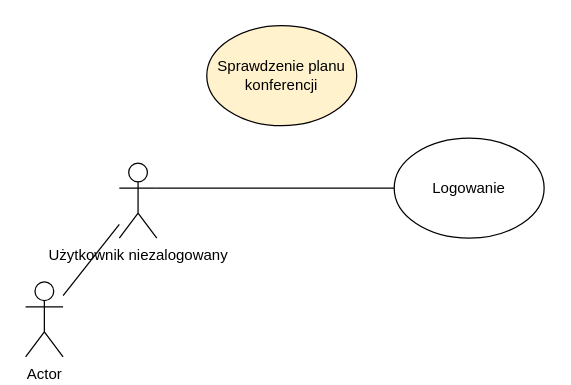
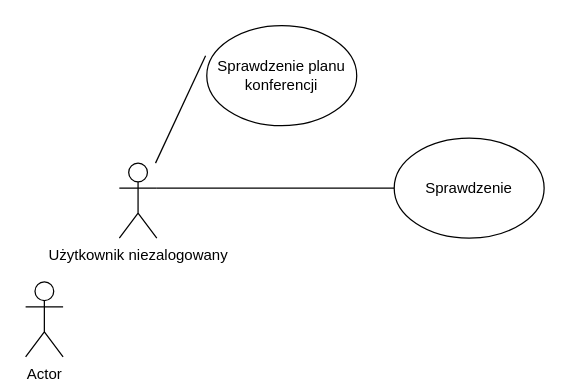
(282, 76) -> (282, 76)
(469, 188) -> (469, 188)
(91, 260) -> (181, 109)
